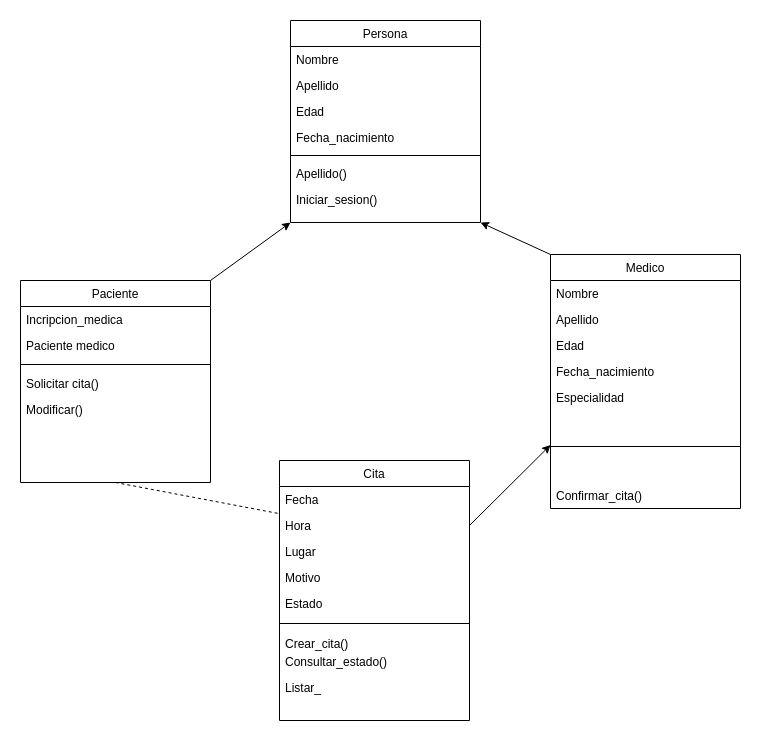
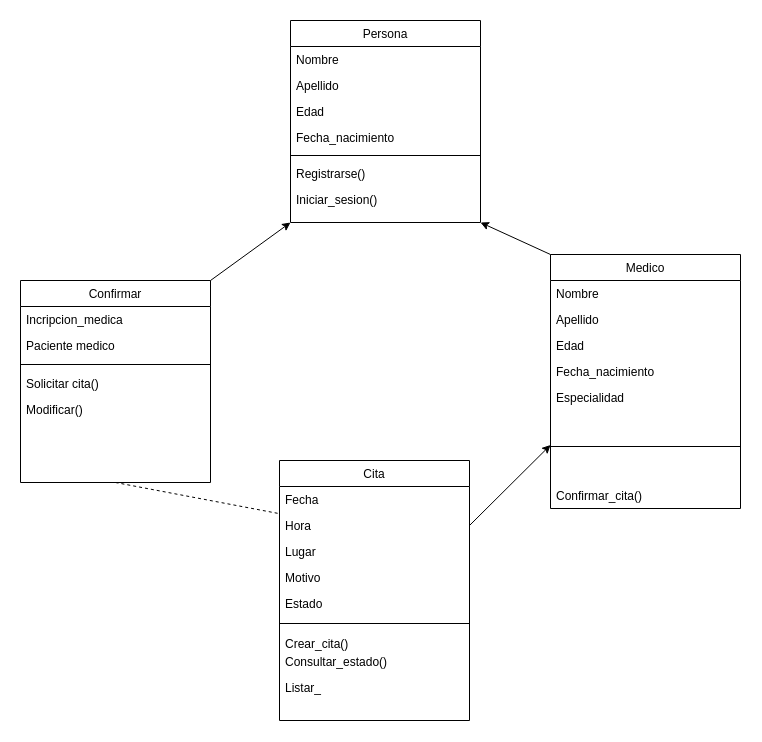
(325, 174) -> (338, 174)
(115, 294) -> (115, 294)
